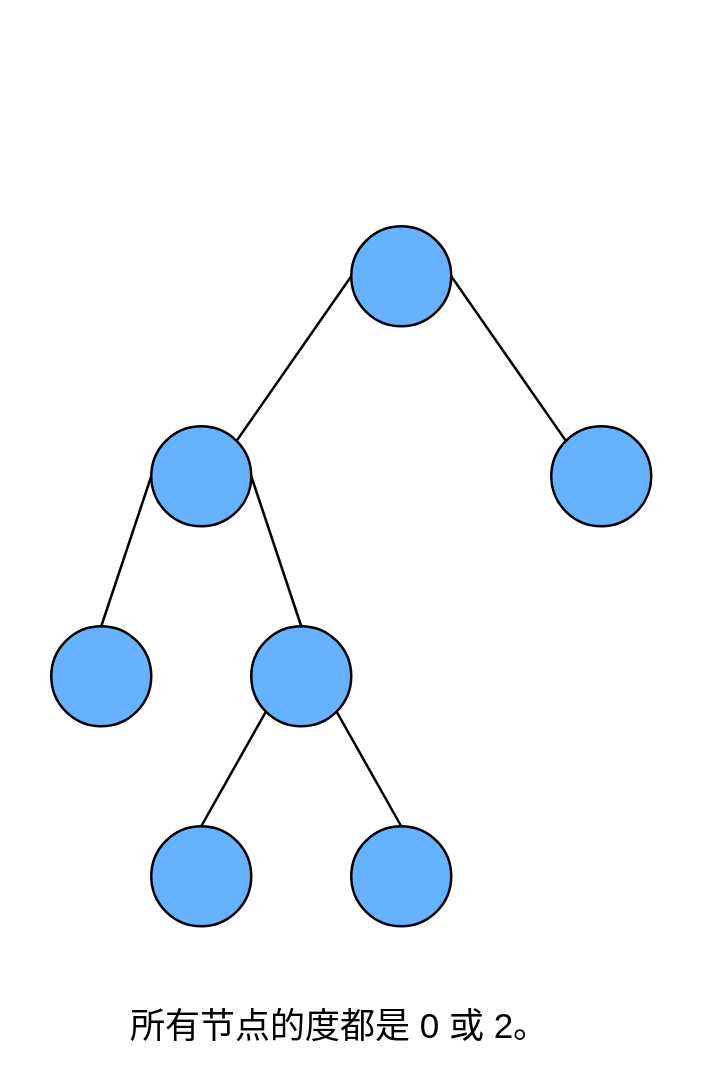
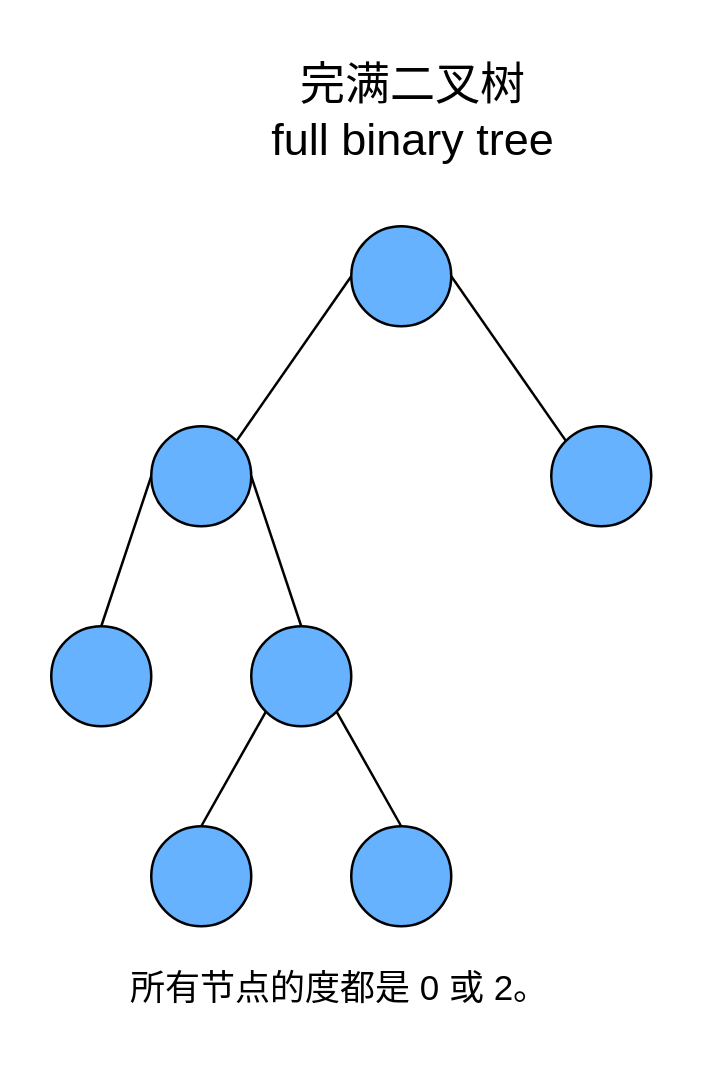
none -> (414, 114)
(364, 1026) -> (364, 989)
